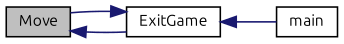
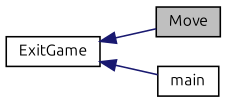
(106, 32) -> none
